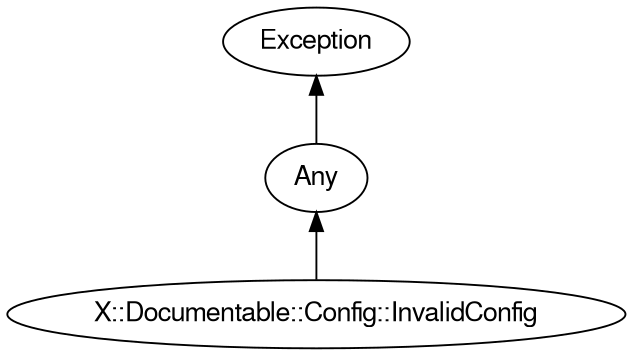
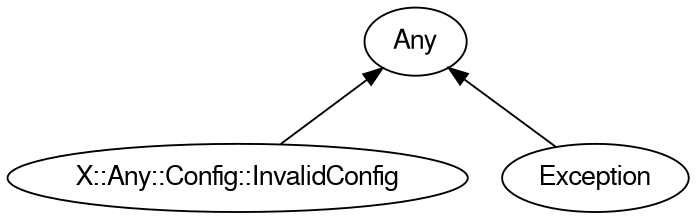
(316, 119) -> (510, 113)
(316, 314) -> (238, 178)
